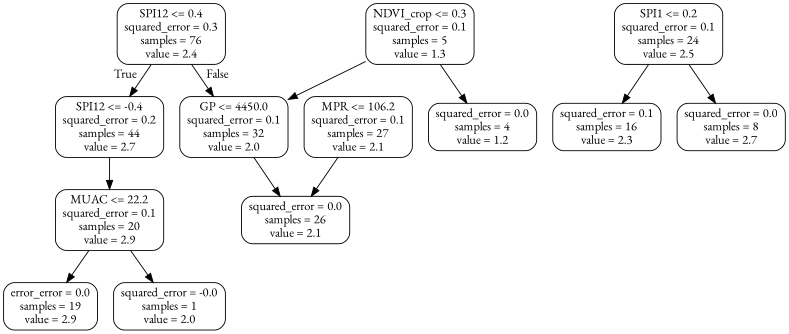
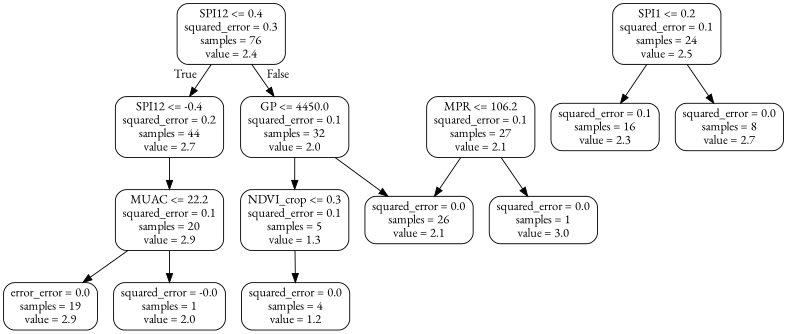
(331, 78) -> (295, 169)
none -> (543, 220)
